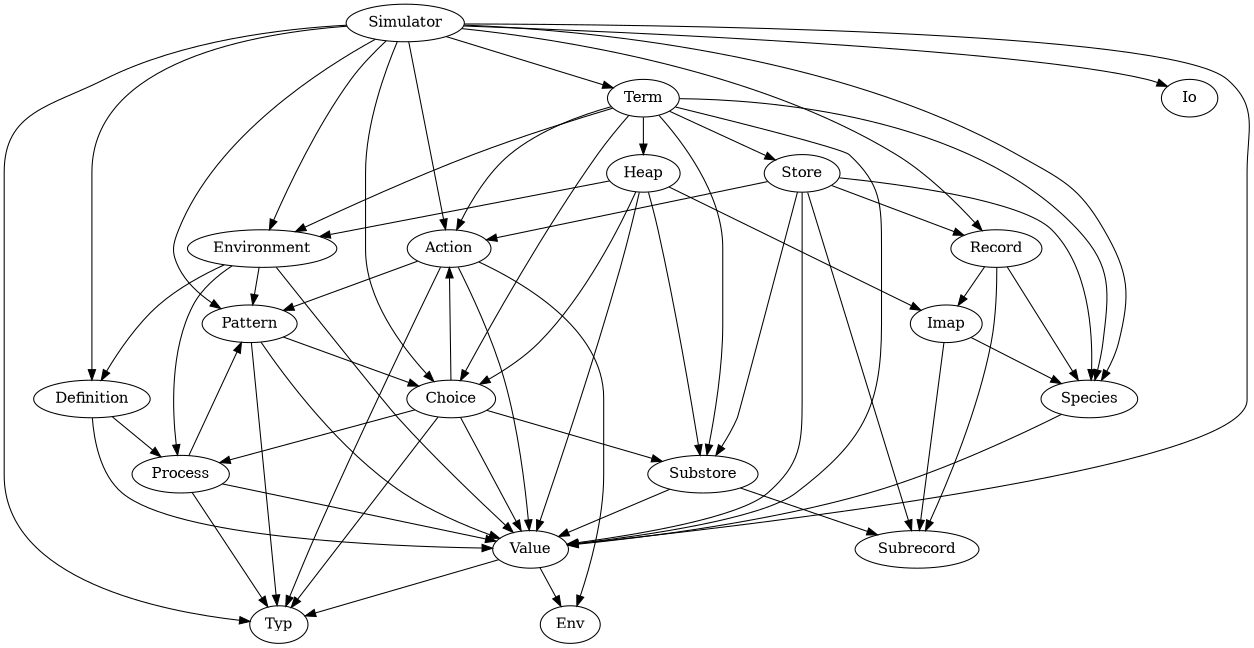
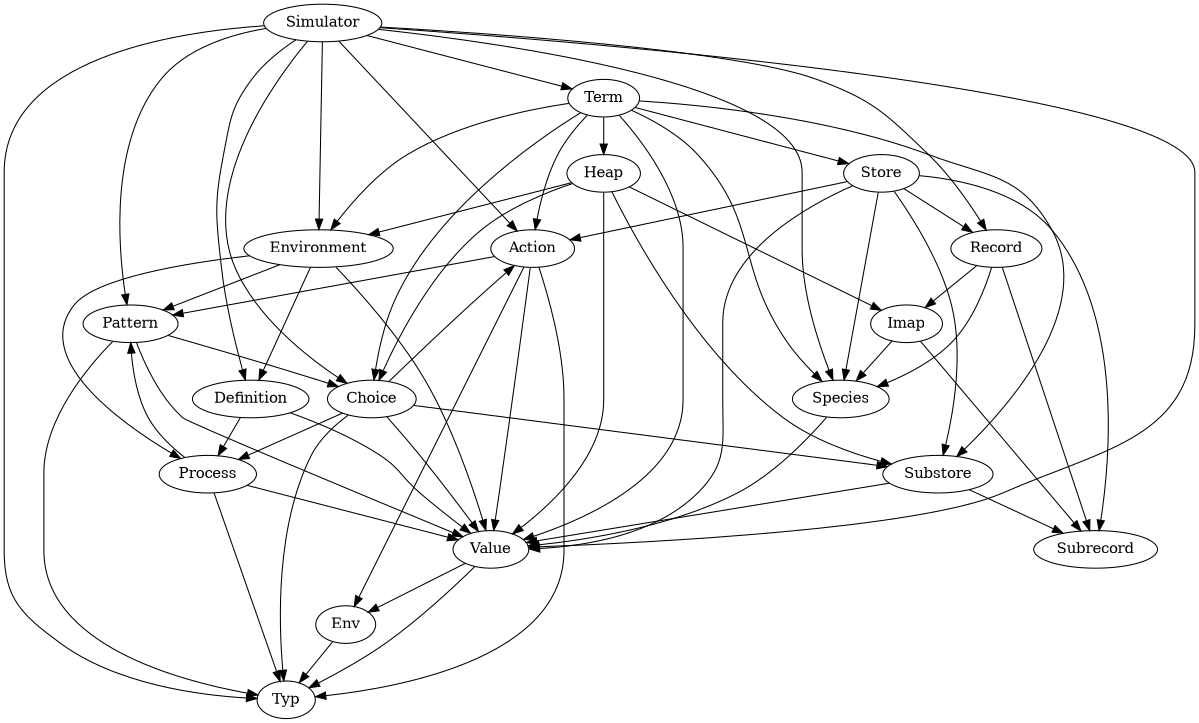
(1190, 98) -> none
none -> (319, 658)
